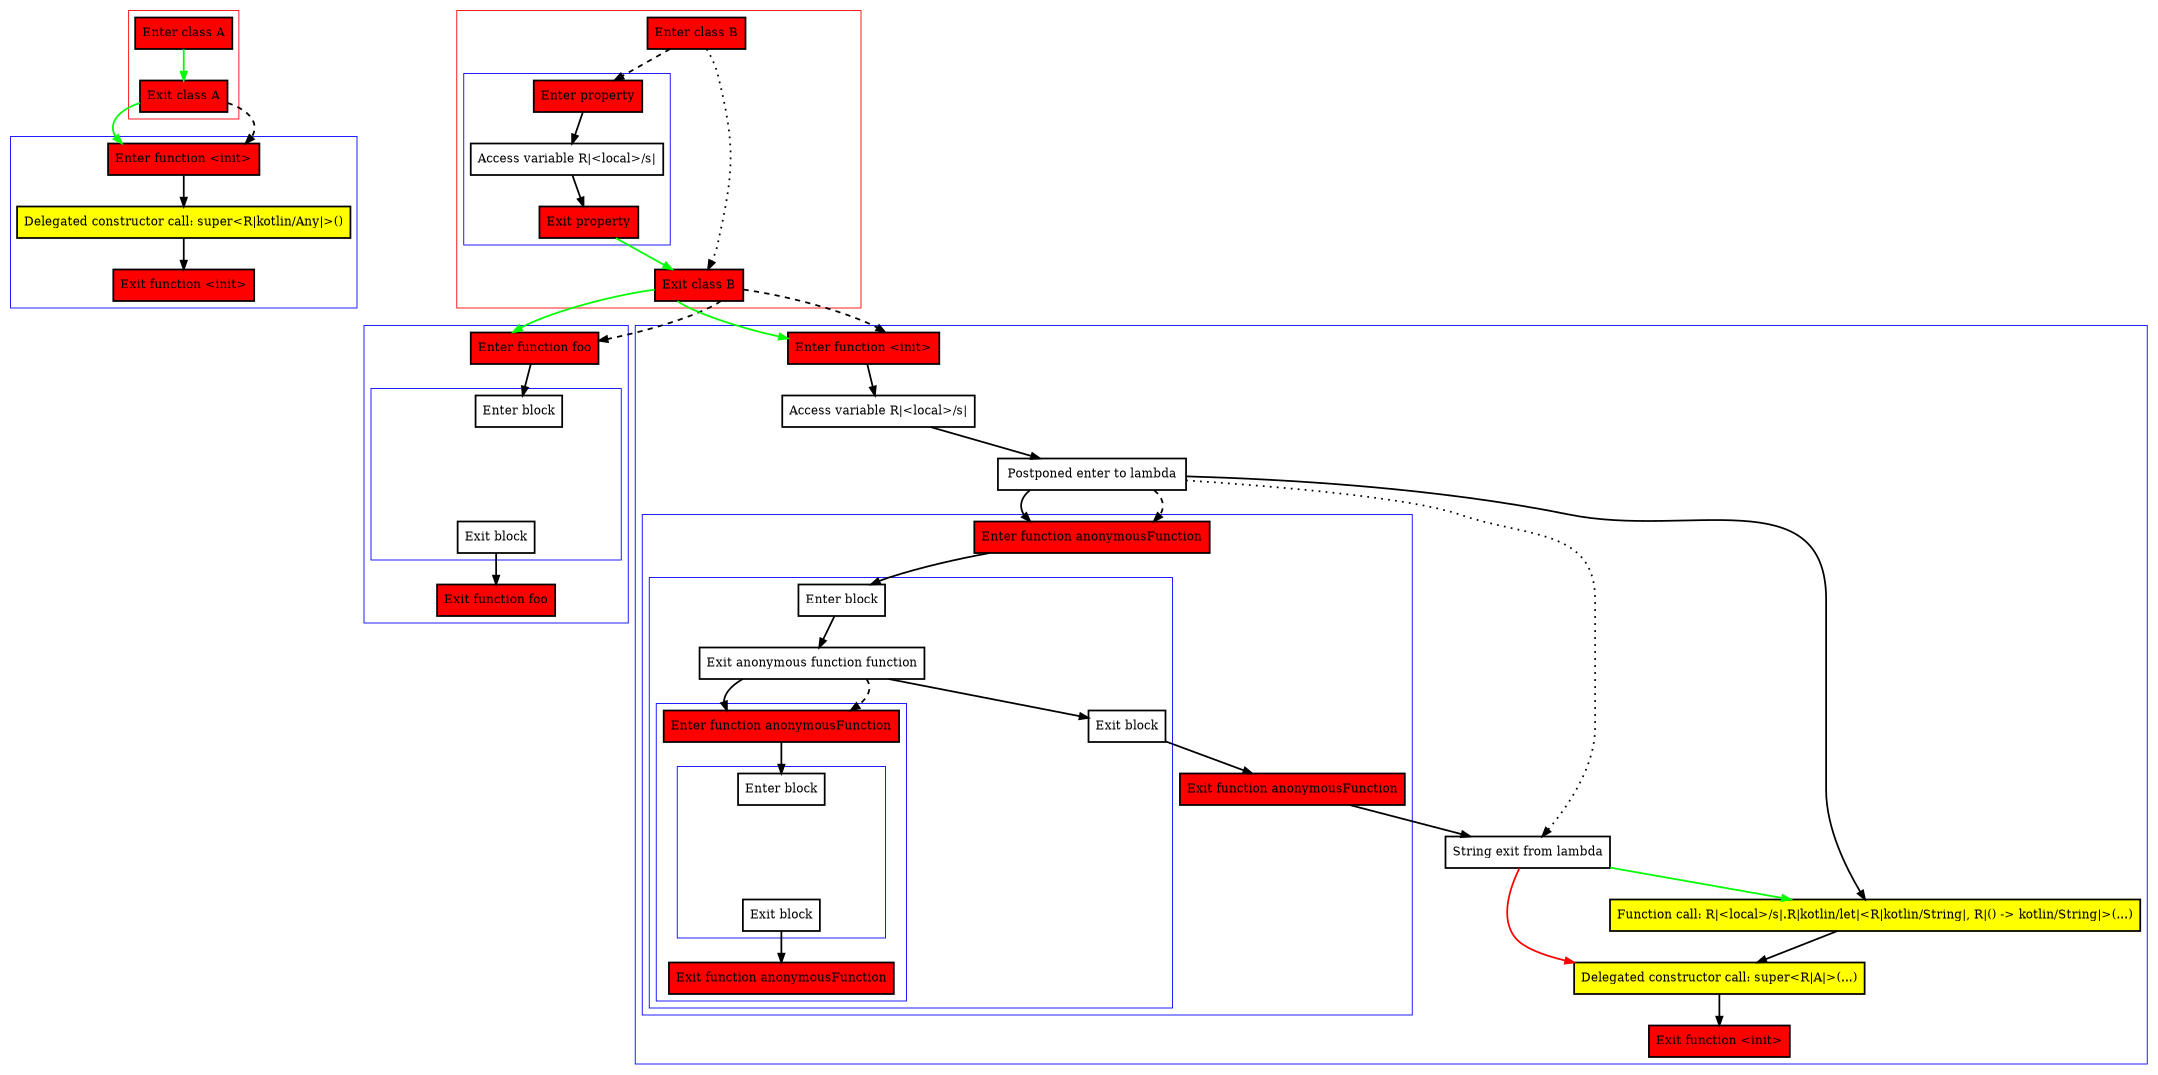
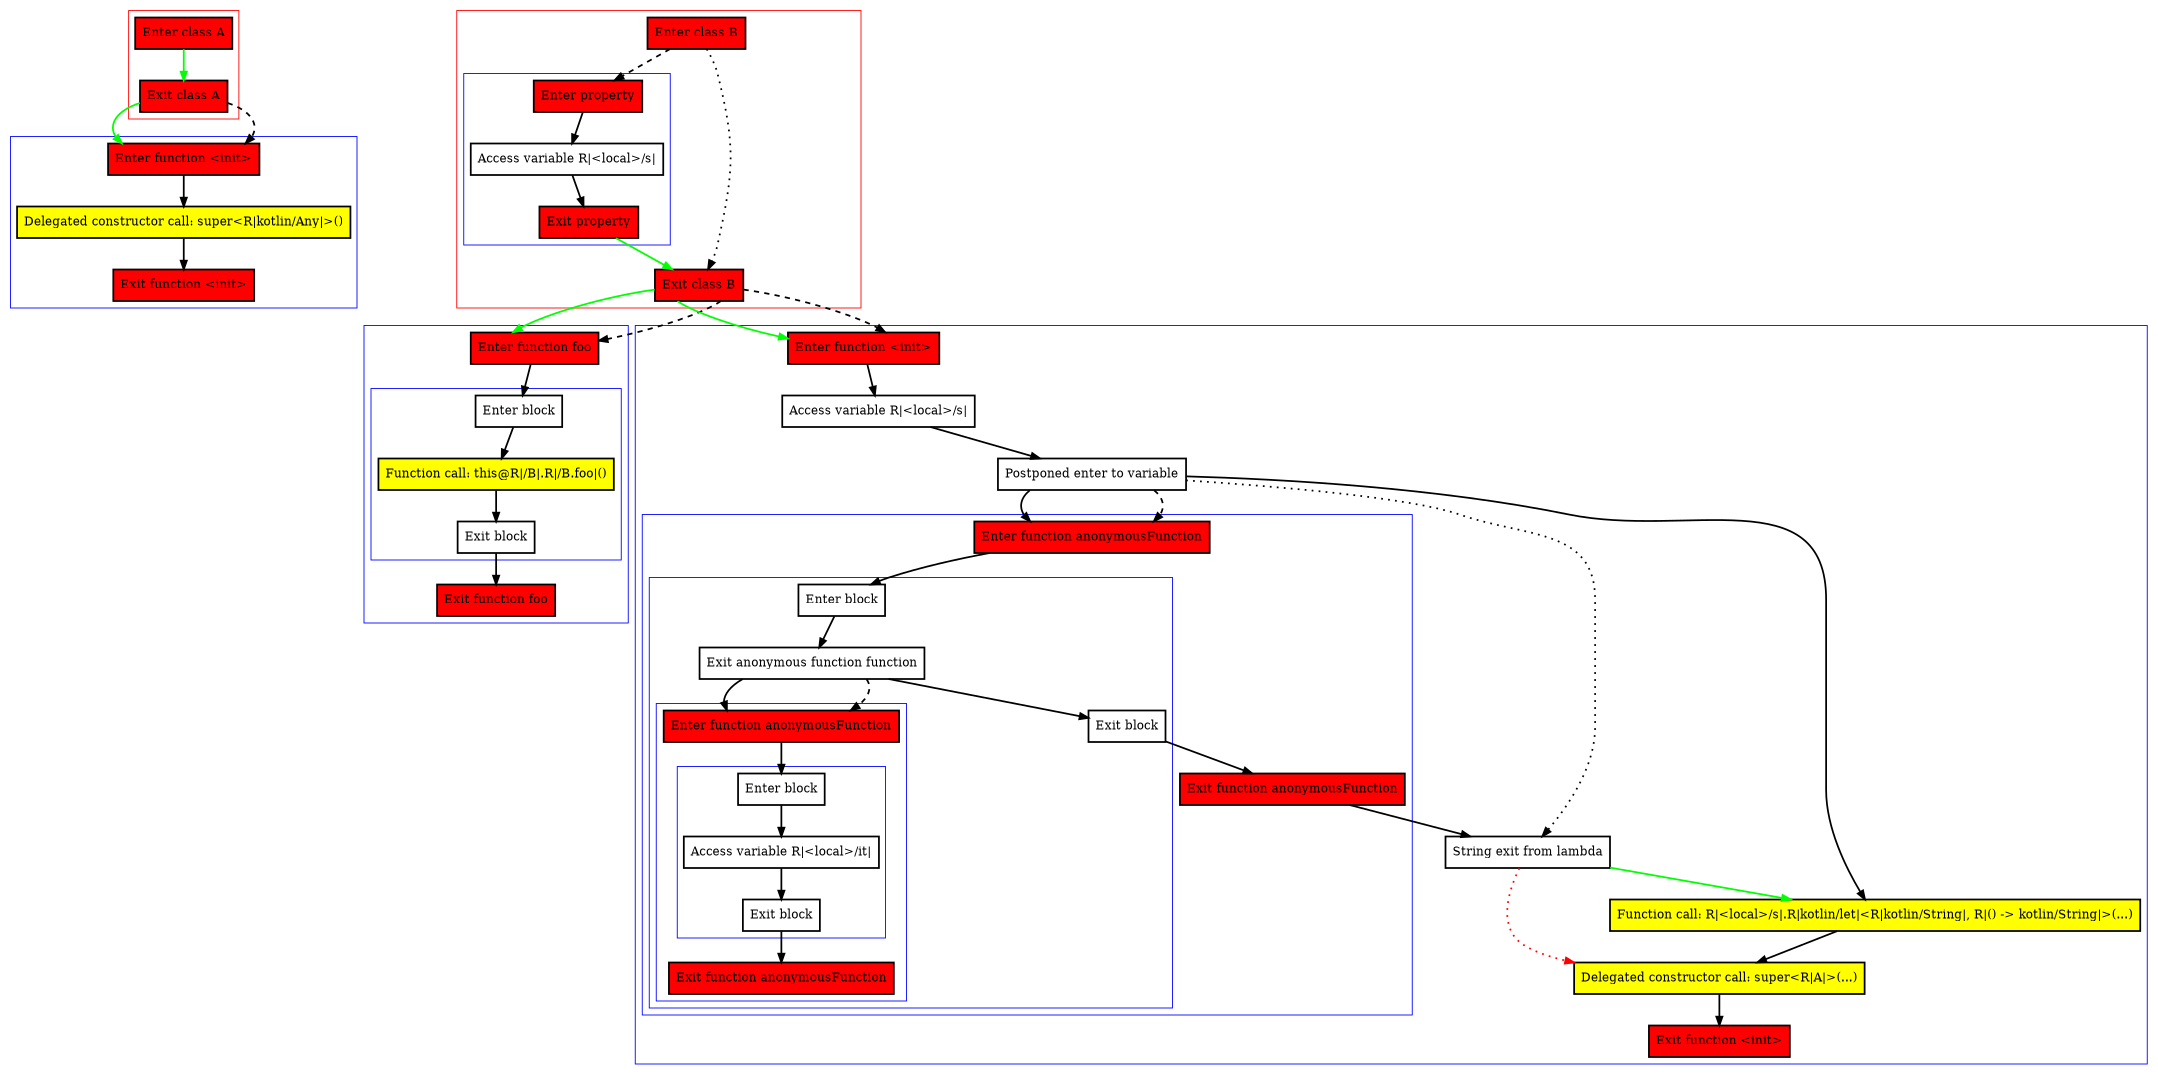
none -> (496, 474)
(1092, 474) -> (1092, 474)
none -> (781, 852)
(1511, 930) -> (1511, 930)
